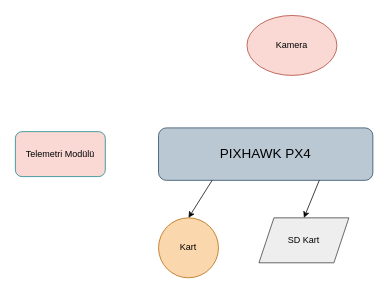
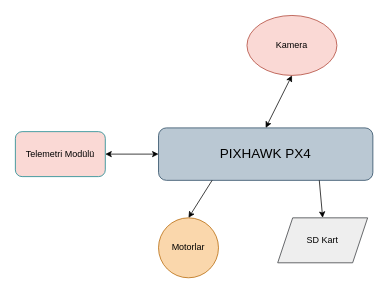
none -> (279, 102)
none -> (152, 154)
(304, 240) -> (323, 240)
(189, 248) -> (189, 248)
